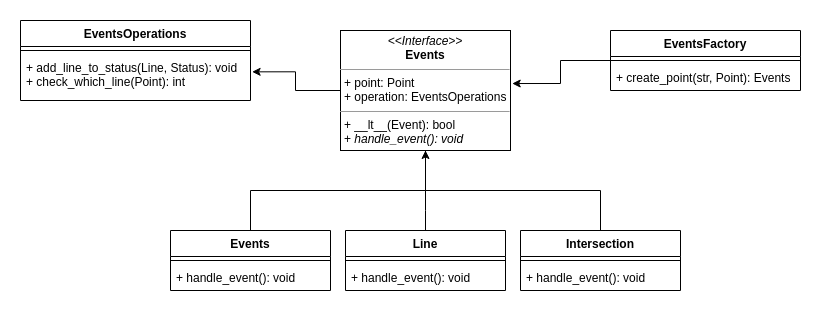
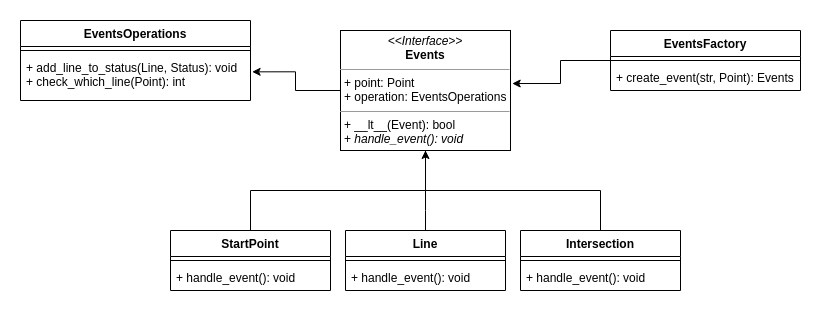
(721, 78) -> (722, 78)
(250, 244) -> (250, 244)
